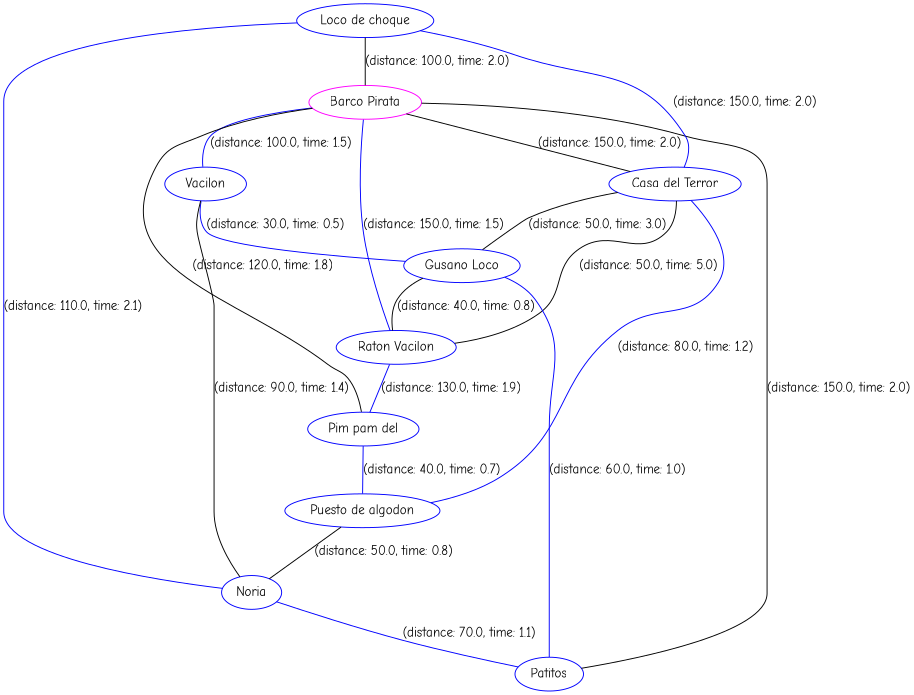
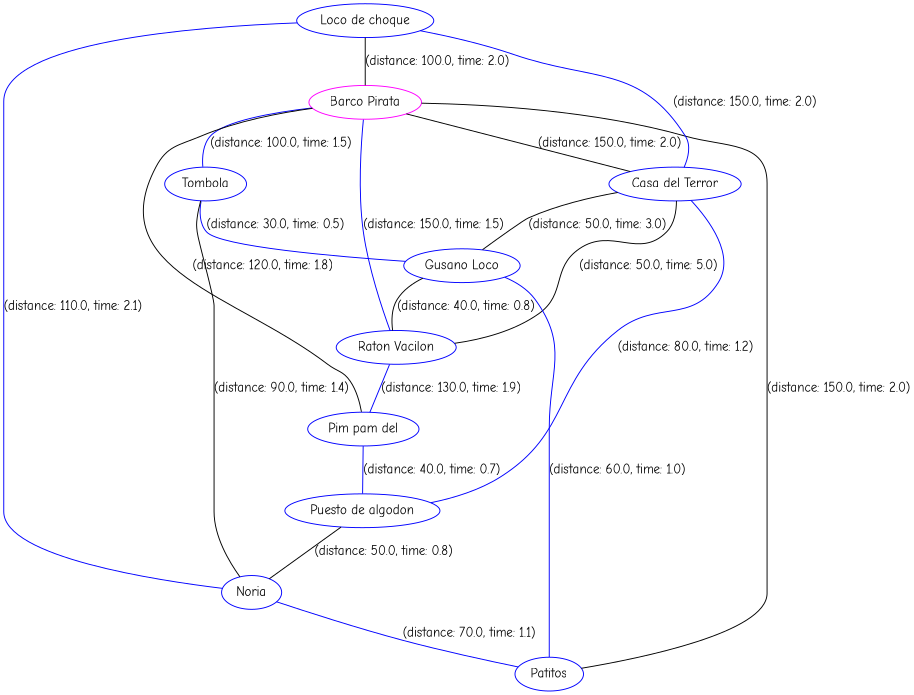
(206, 184) -> (206, 184)
